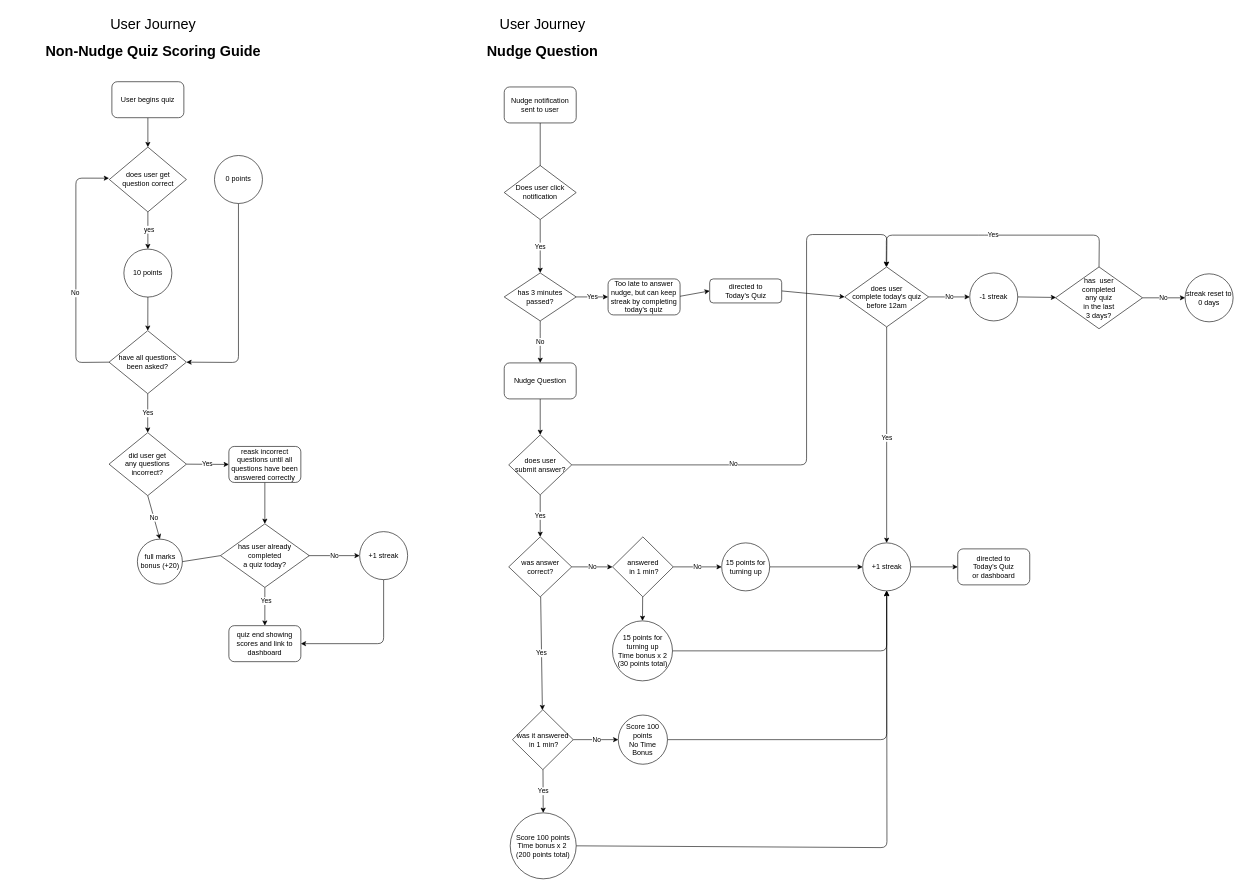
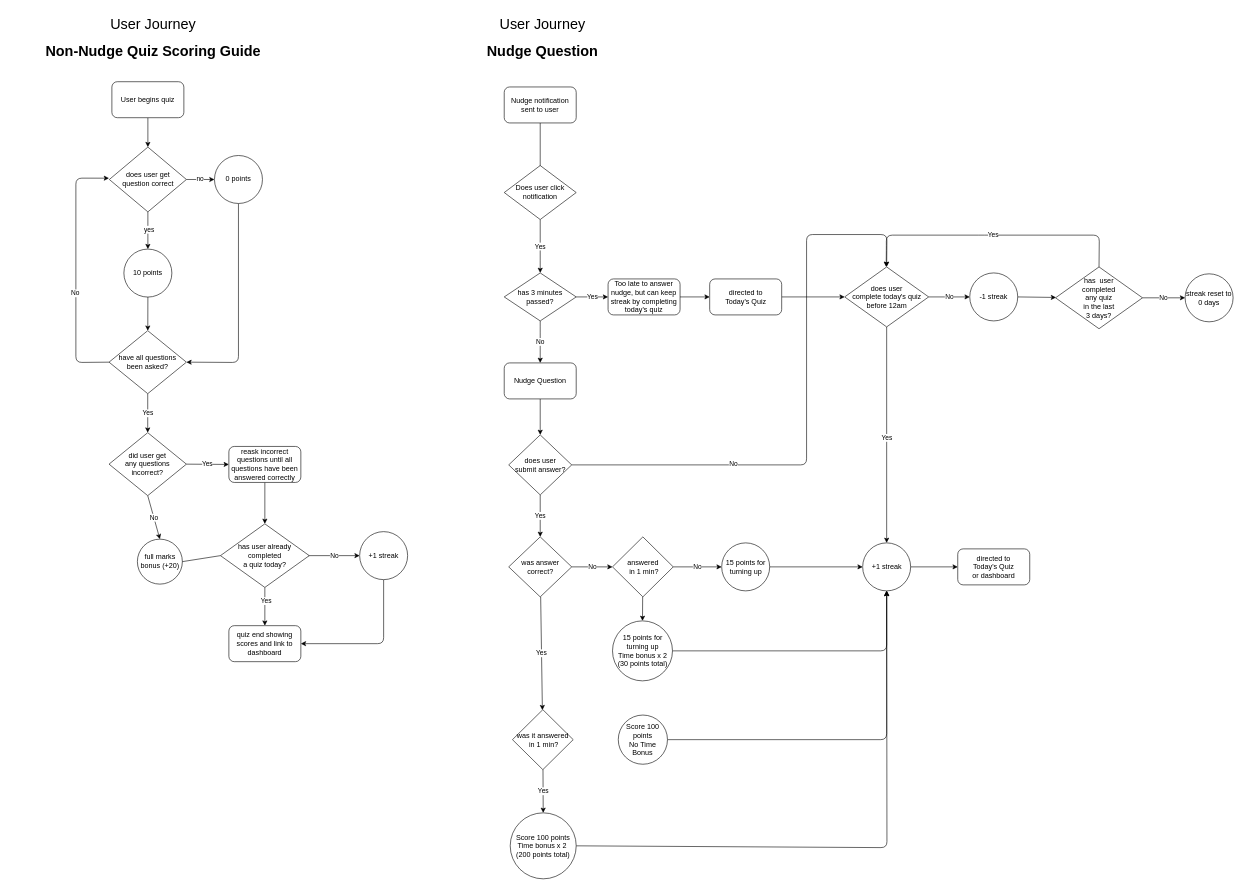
none -> (199, 179)
(746, 291) -> (746, 297)
(593, 740) -> none
